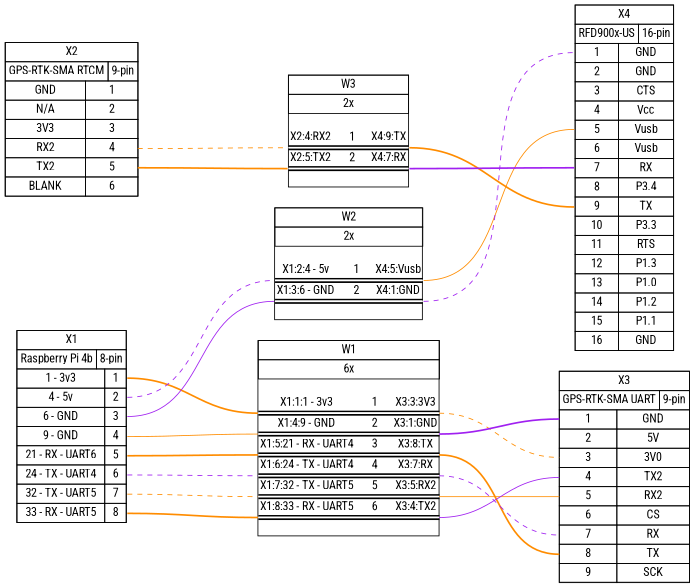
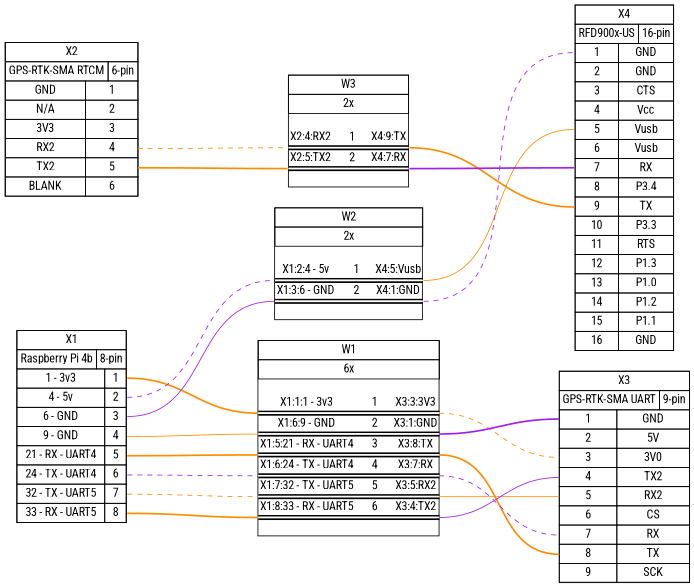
(123, 71) -> (123, 71)
(307, 423) -> (307, 423)
(61, 455) -> (61, 455)
